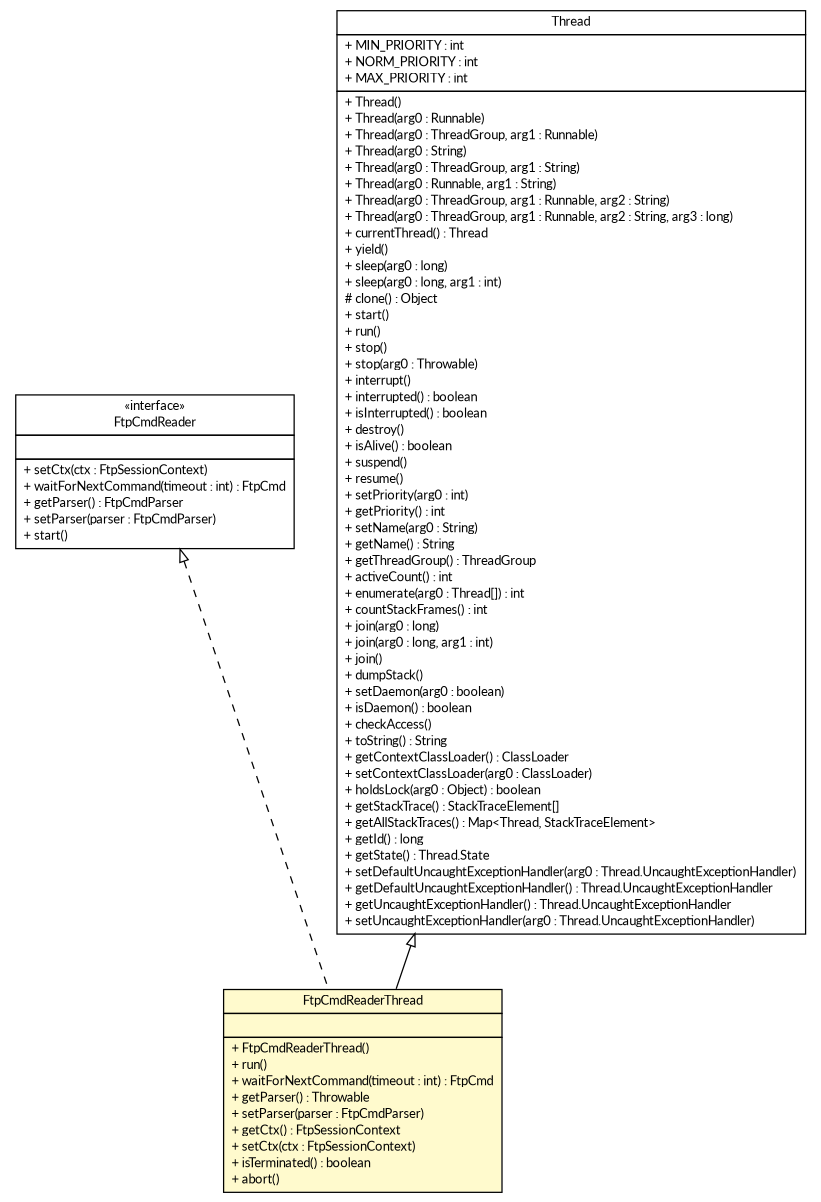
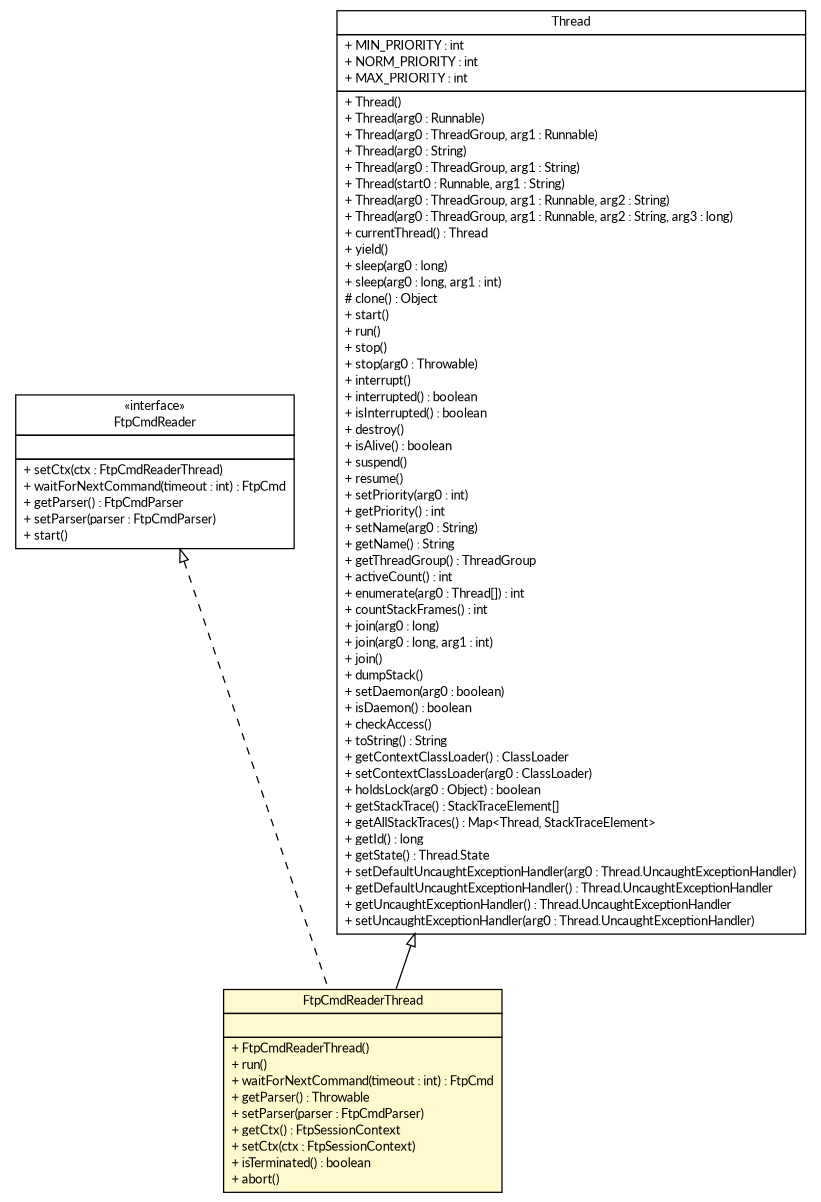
(451, 185) -> (455, 185)
(116, 471) -> (123, 471)
